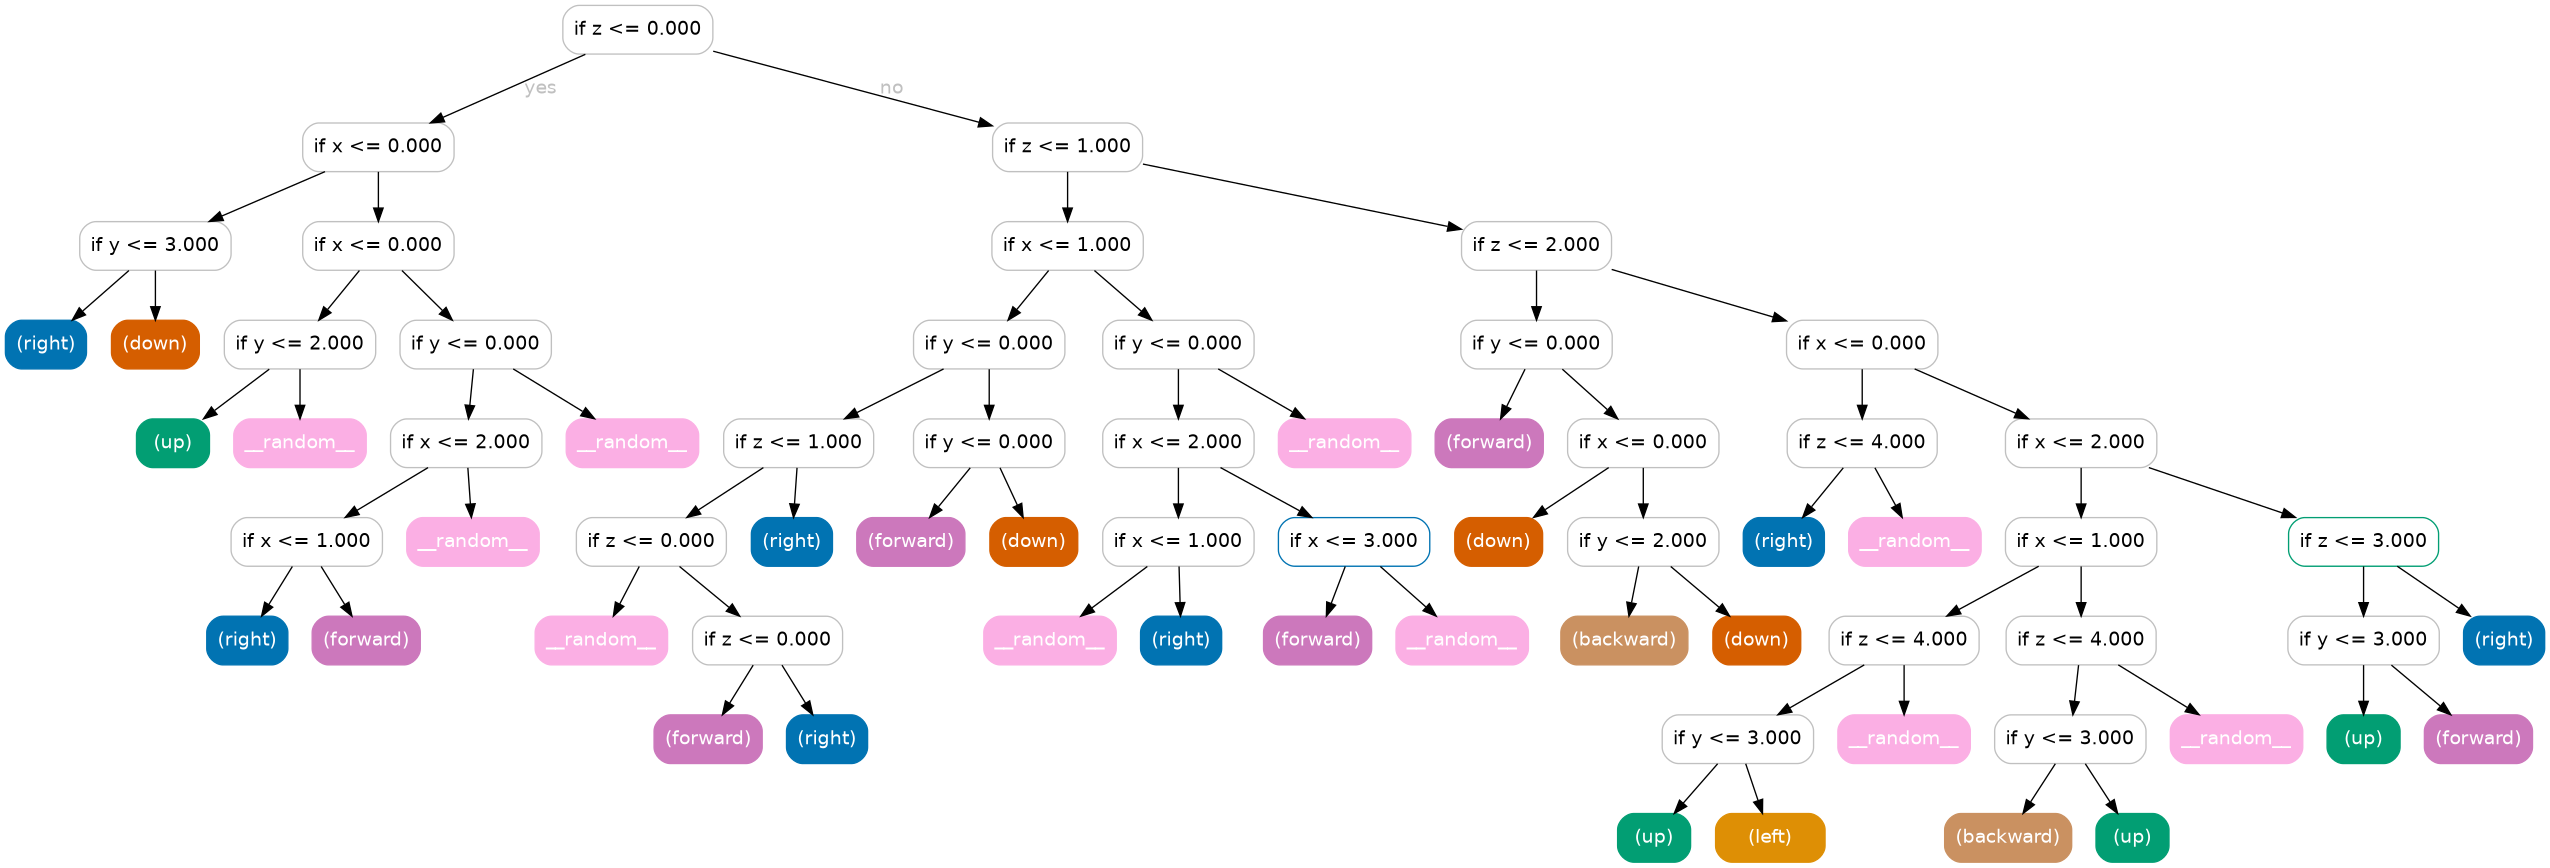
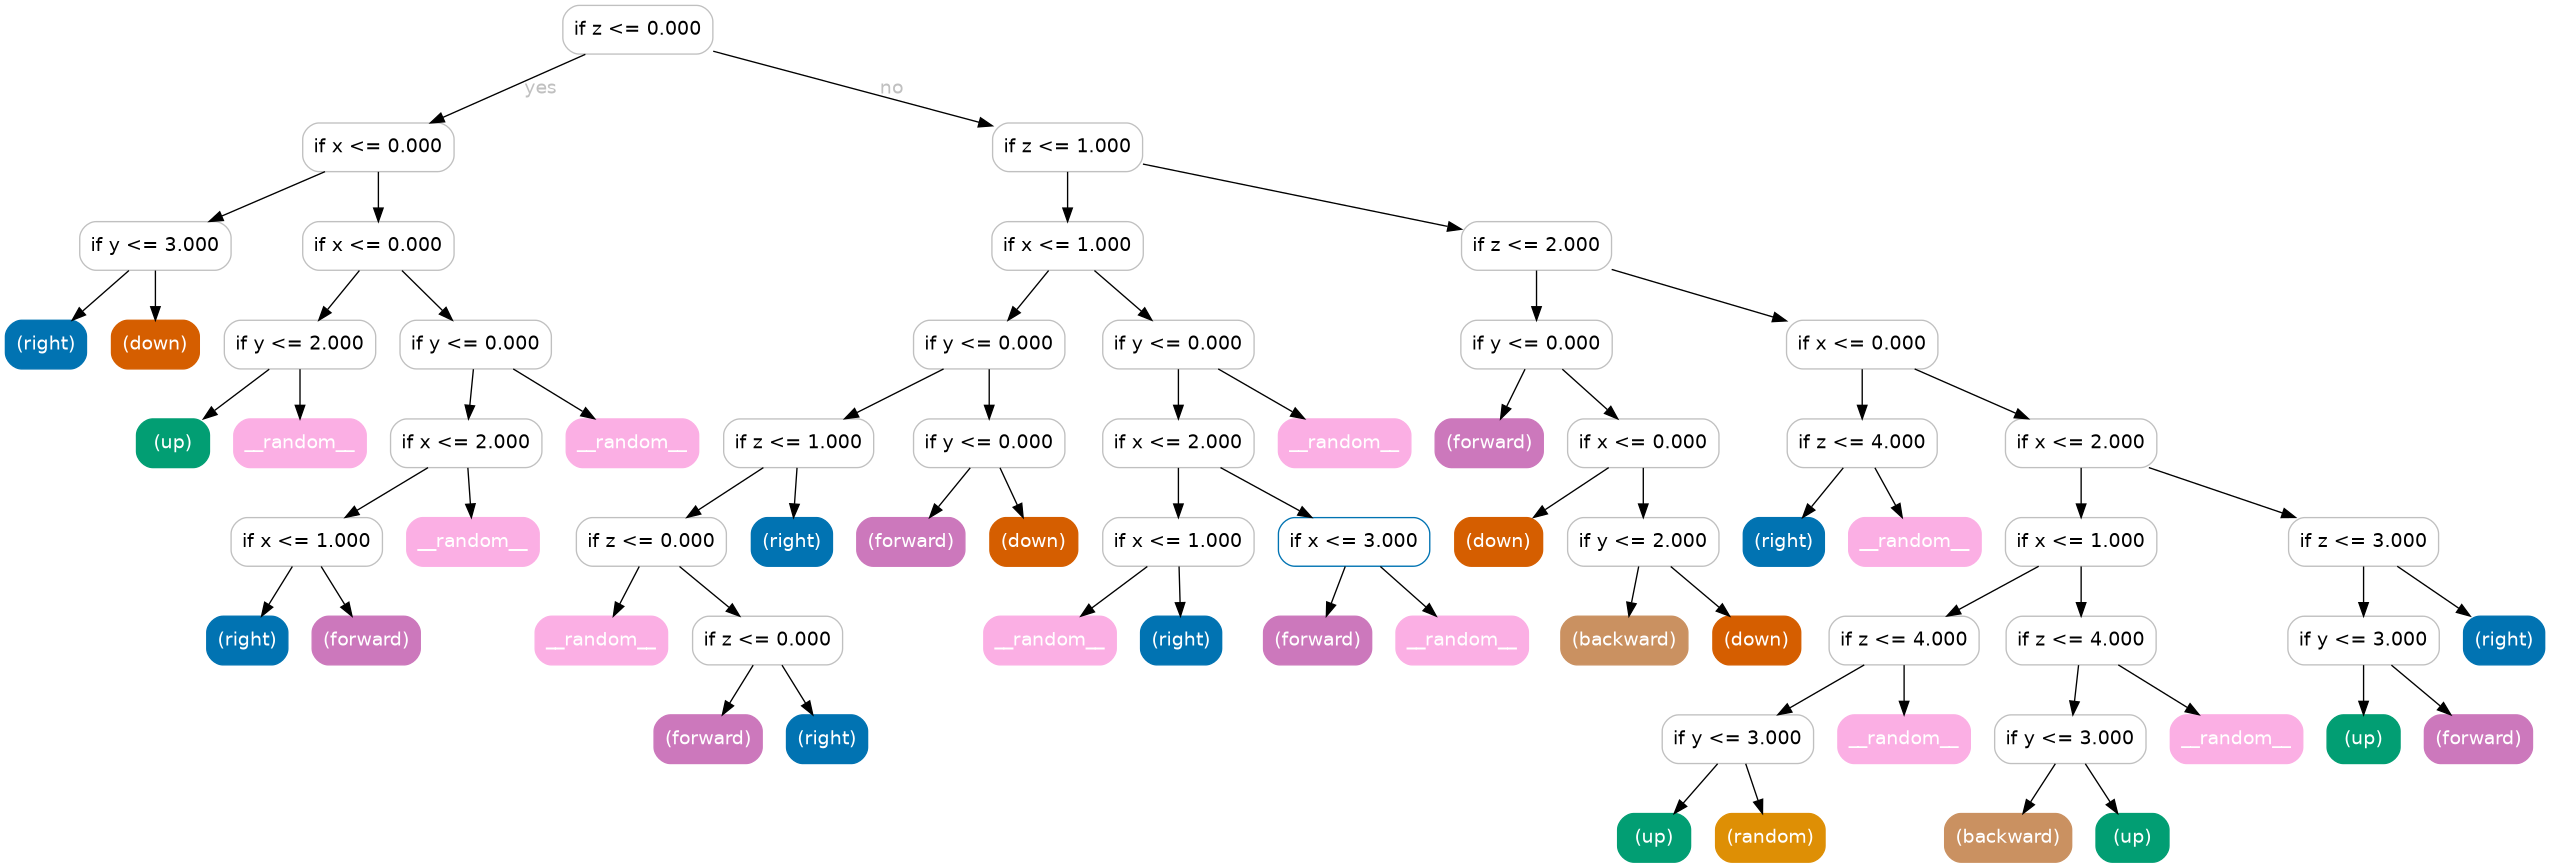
(2364, 542) -> (2364, 542)
(1770, 838) -> (1770, 838)
